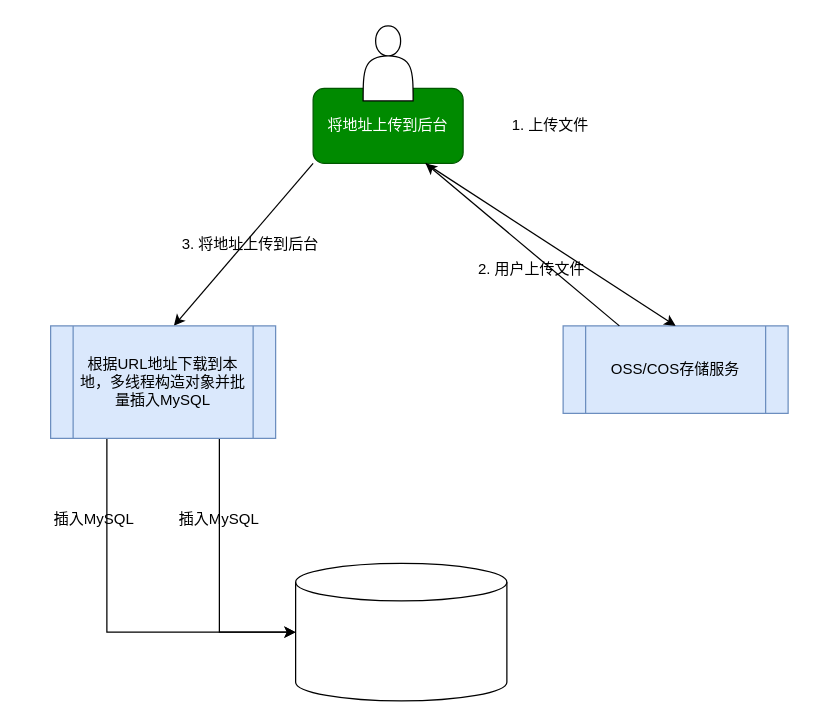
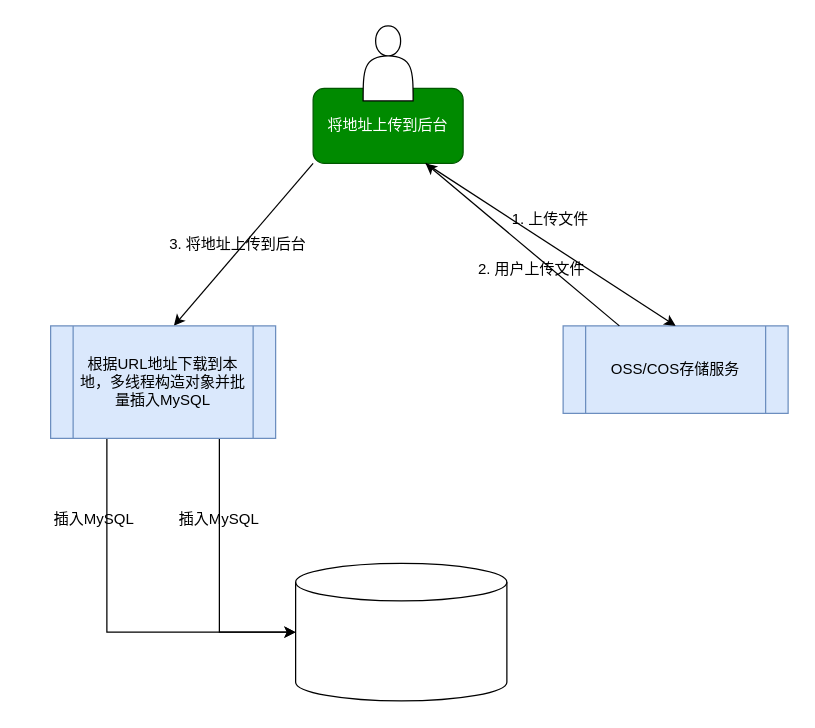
(551, 126) -> (551, 219)
(251, 244) -> (238, 244)
